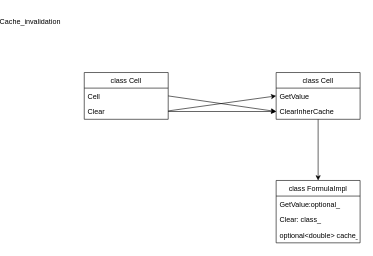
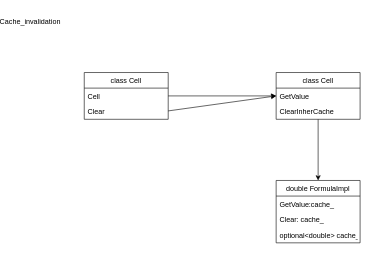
none -> (223, 96)
(195, 100) -> none
(220, 111) -> none
(318, 188) -> (318, 188)
(312, 204) -> (308, 204)
(302, 220) -> (303, 220)
